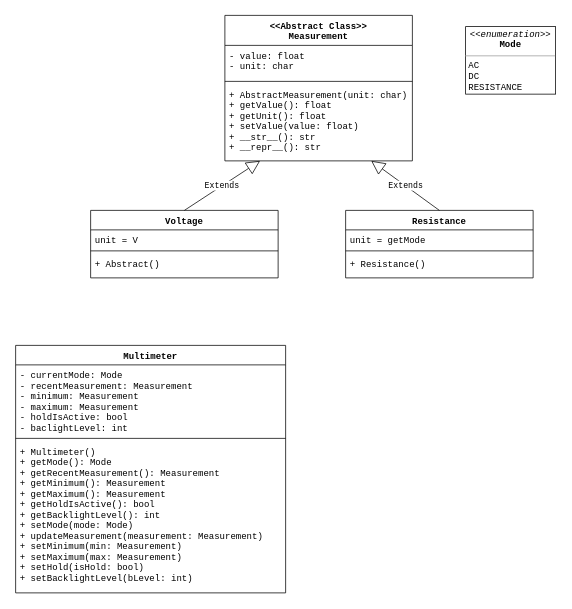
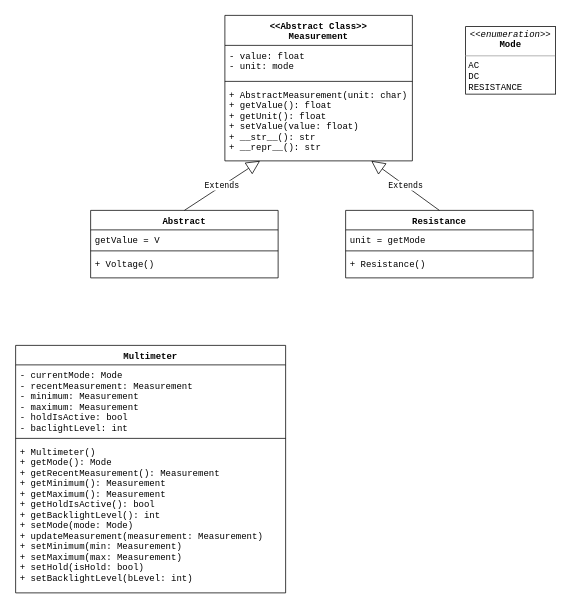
(258, 56) -> (258, 56)
(184, 221) -> (184, 221)
(111, 240) -> (121, 240)
(124, 264) -> (120, 264)
